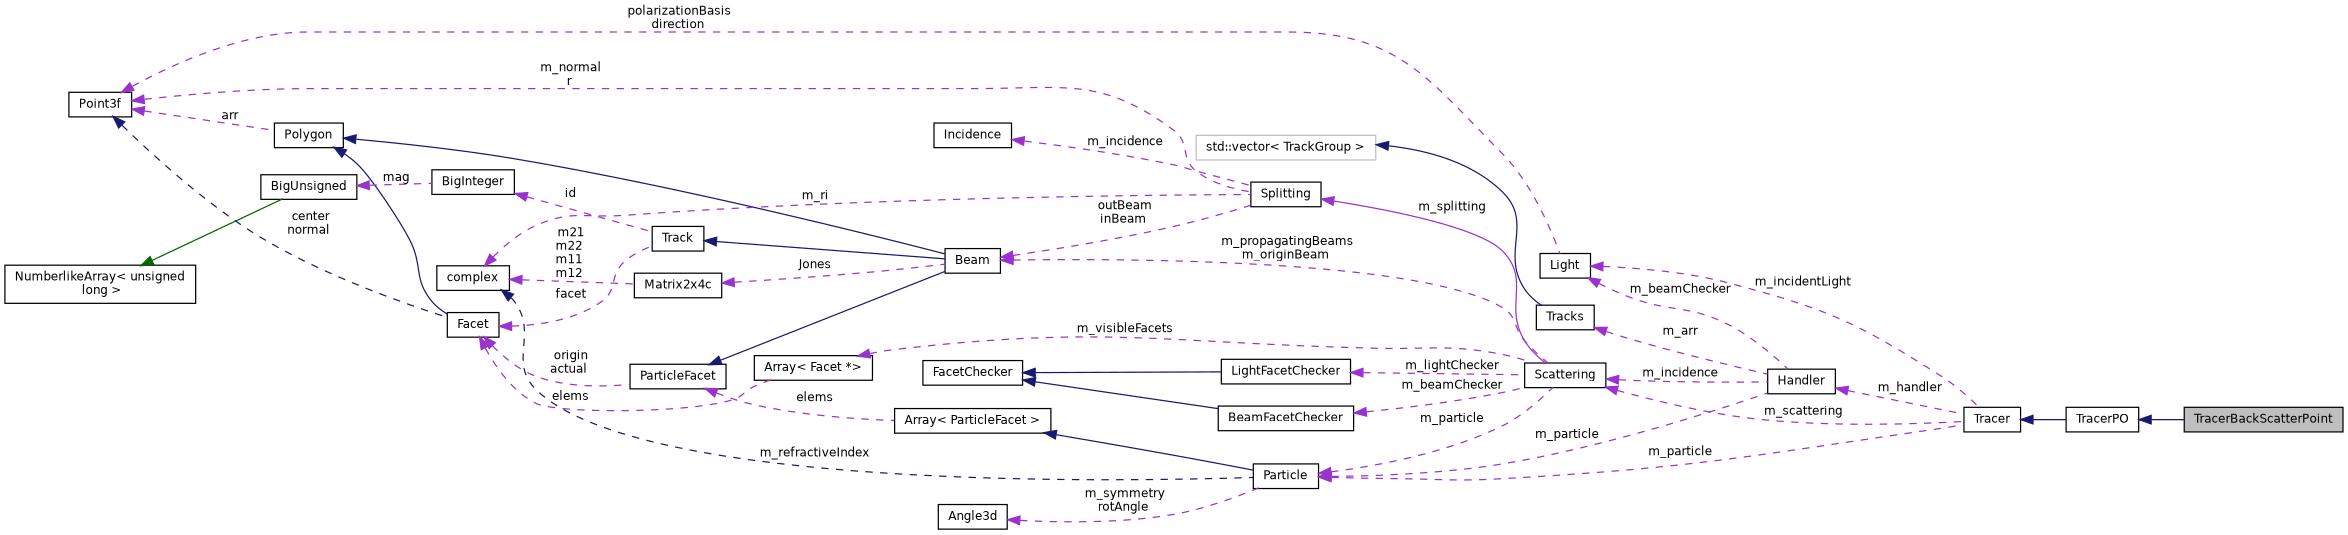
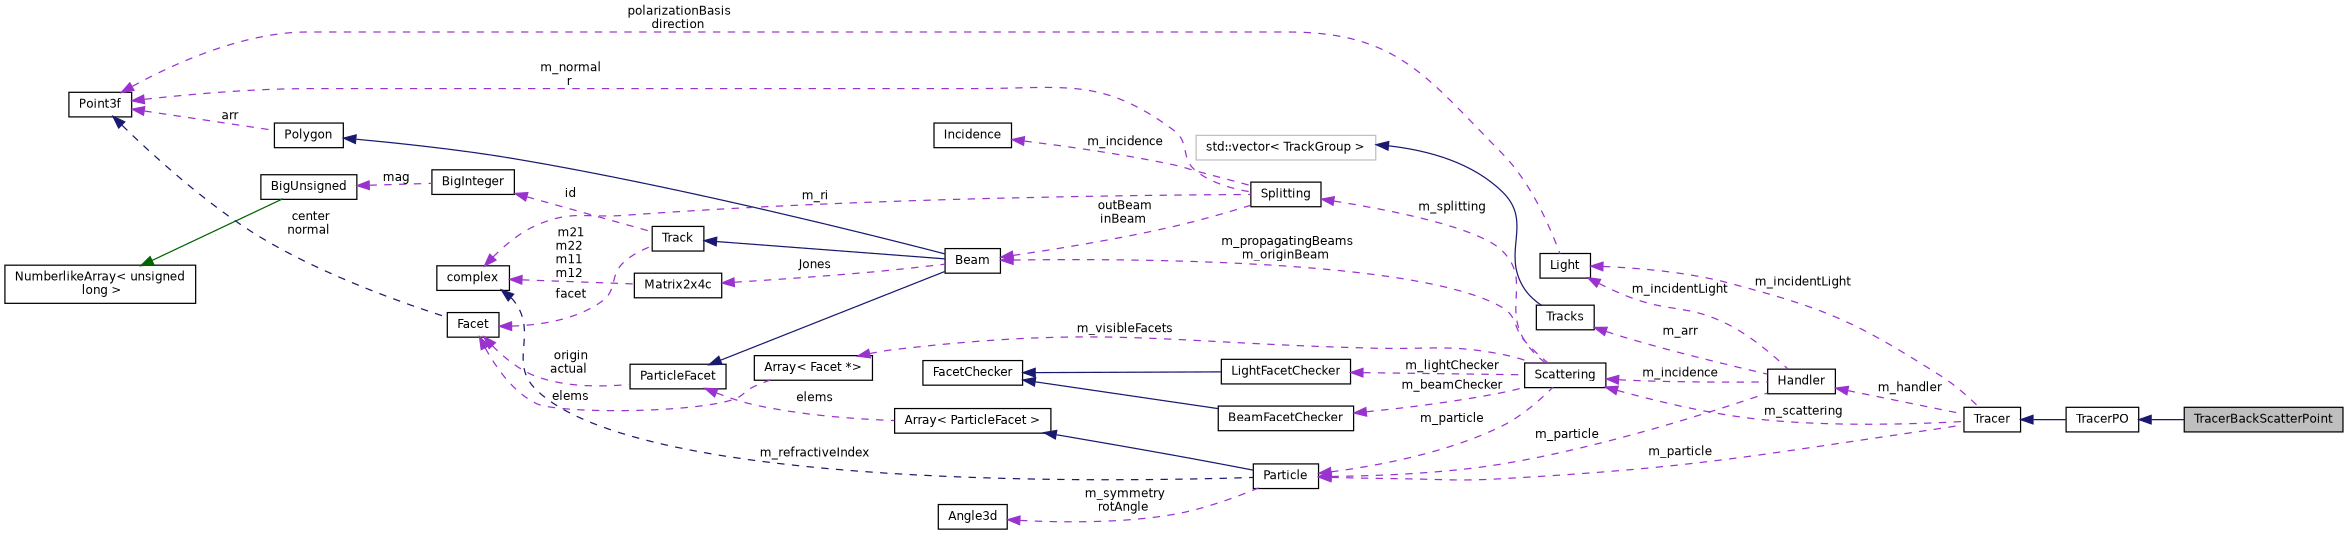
(404, 230) -> none
(1481, 238) -> (1481, 238)
(1678, 290) -> (1678, 290)
